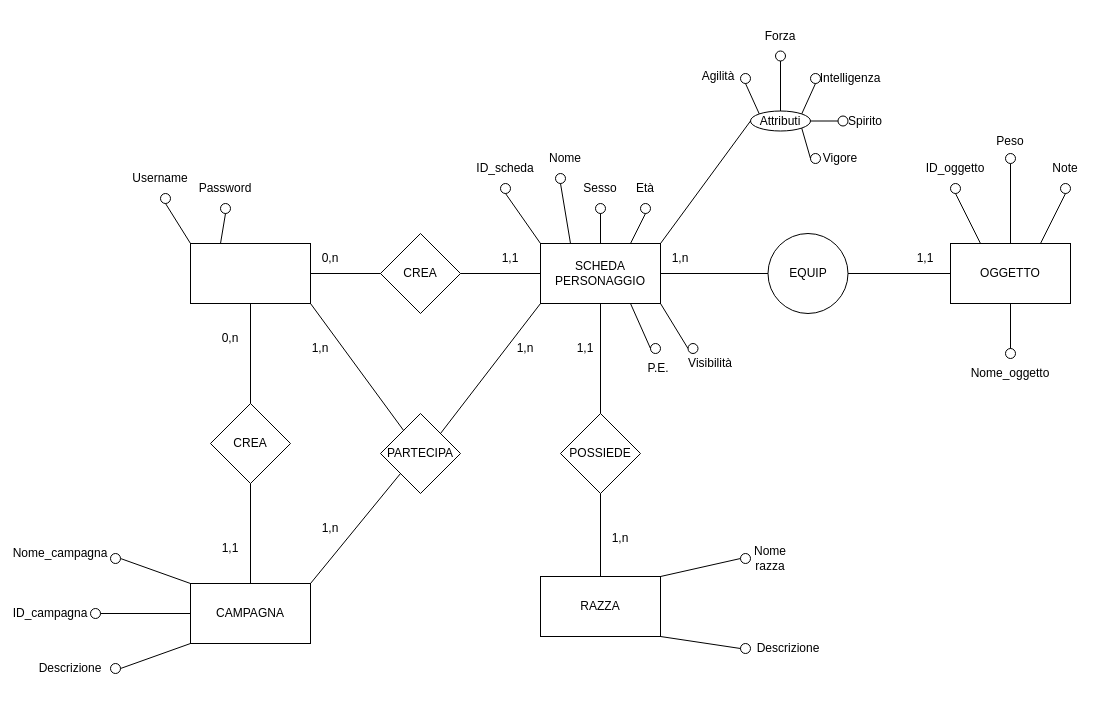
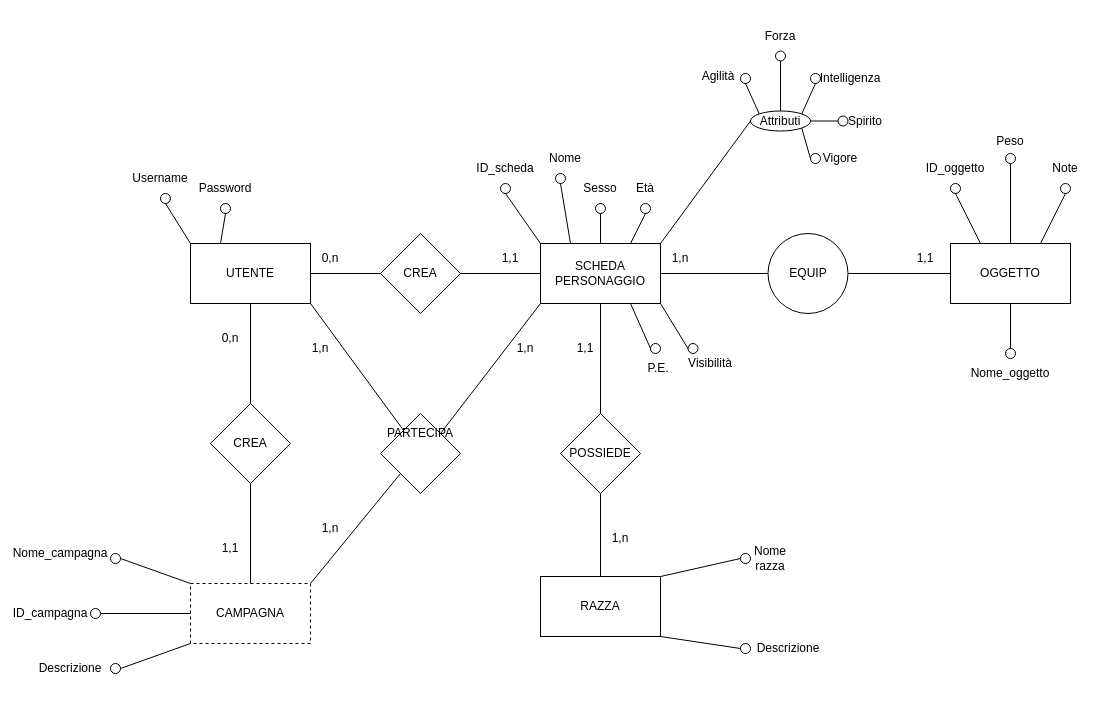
none -> (251, 274)
(421, 454) -> (421, 434)
(251, 614) -> (251, 614)
